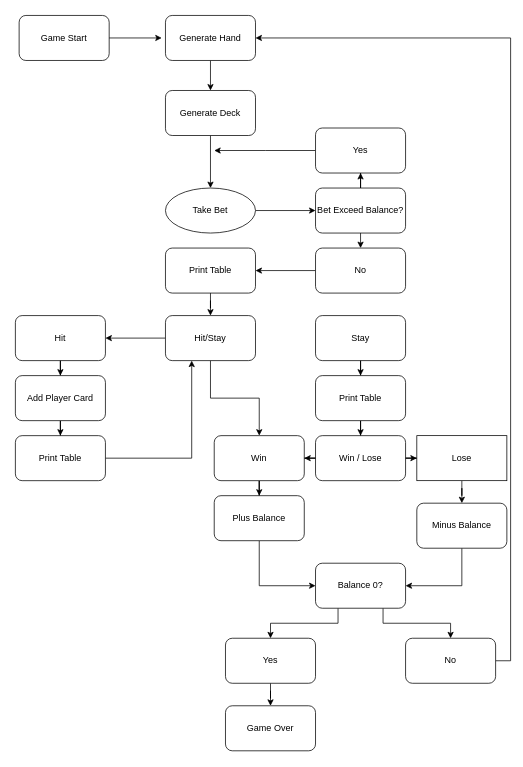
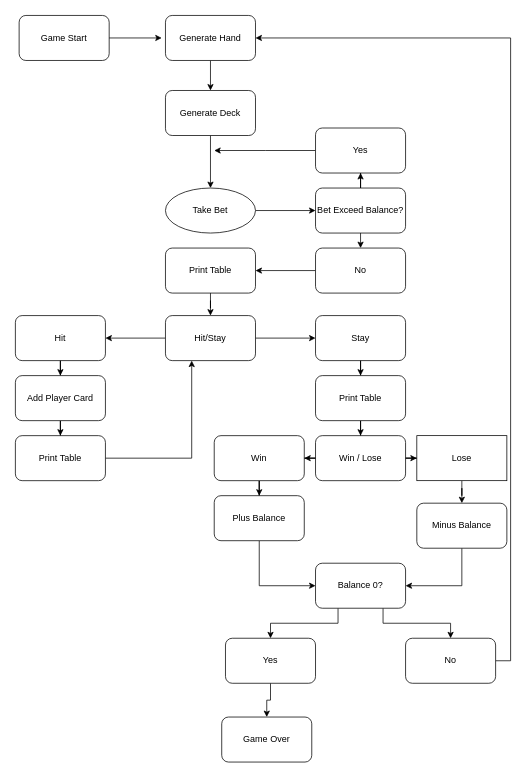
(210, 380) -> (309, 338)
(270, 728) -> (267, 739)
